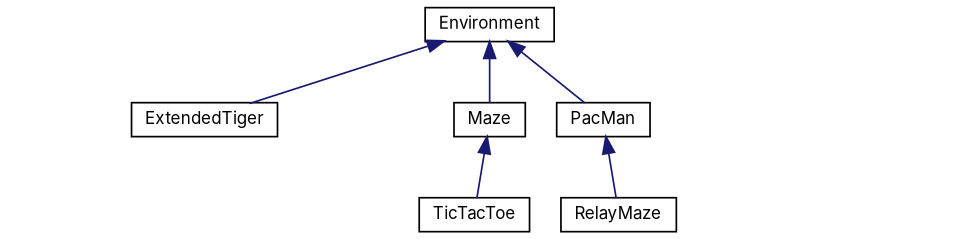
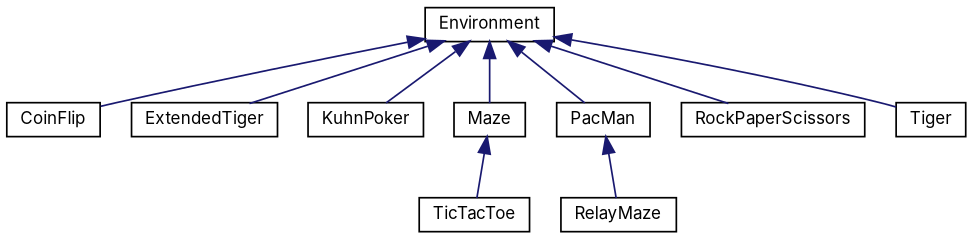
none -> (53, 120)
none -> (366, 120)
none -> (773, 120)
none -> (931, 120)
